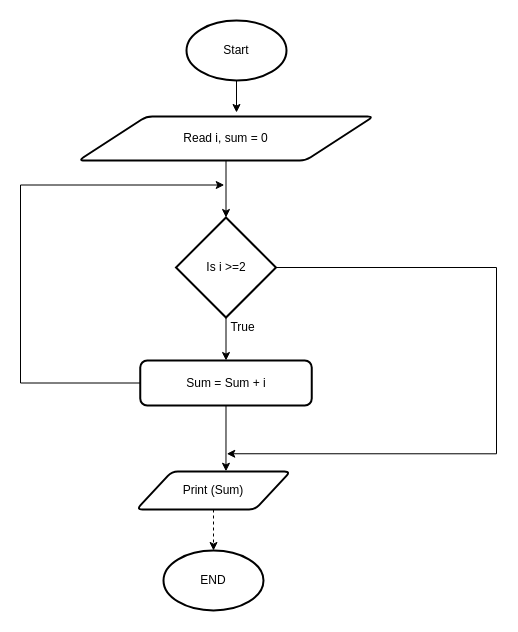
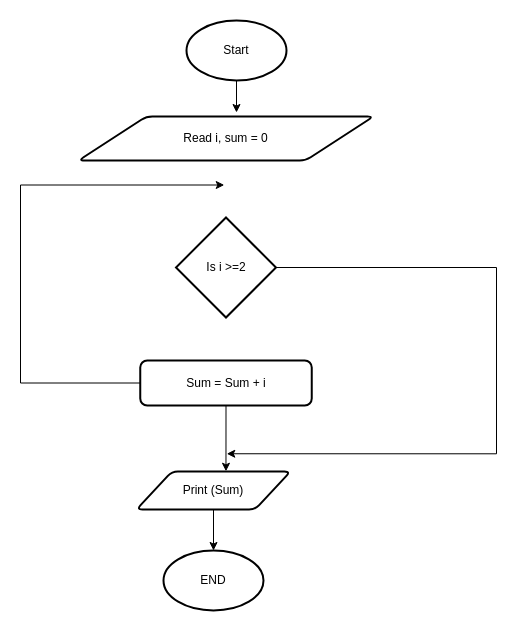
(226, 186) -> none
(243, 328) -> none
(226, 336) -> none
(214, 527) -> (214, 527)
